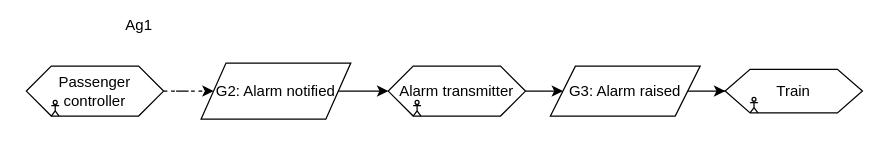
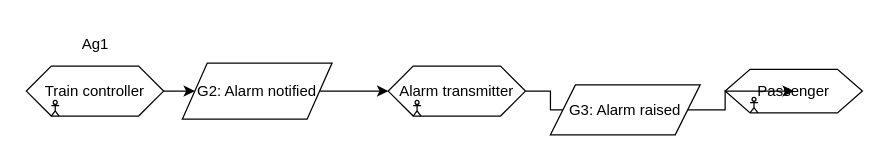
(138, 26) -> (94, 44)
(276, 91) -> (257, 91)
(626, 91) -> (626, 110)
(94, 92) -> (94, 92)
(794, 92) -> (794, 92)
